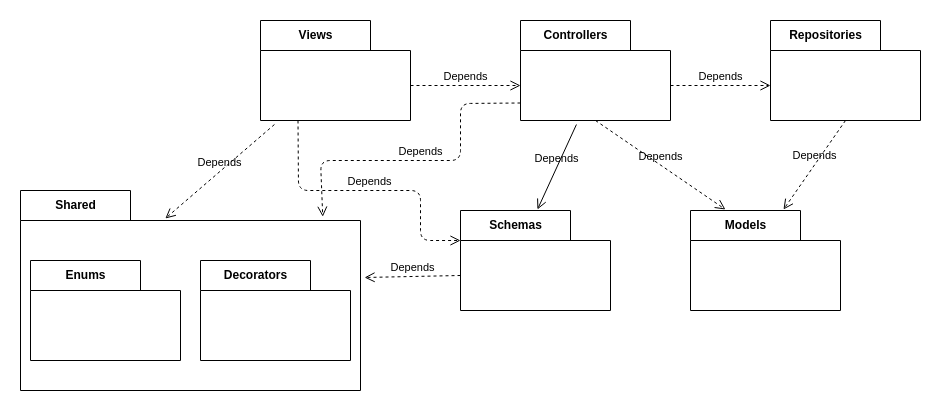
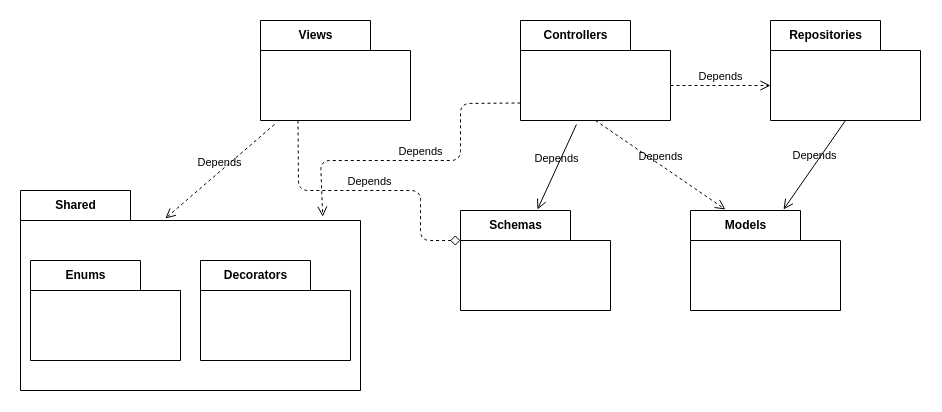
(464, 86) -> none
(816, 163) -> (816, 163)
(453, 241) -> (450, 241)
(414, 276) -> none
